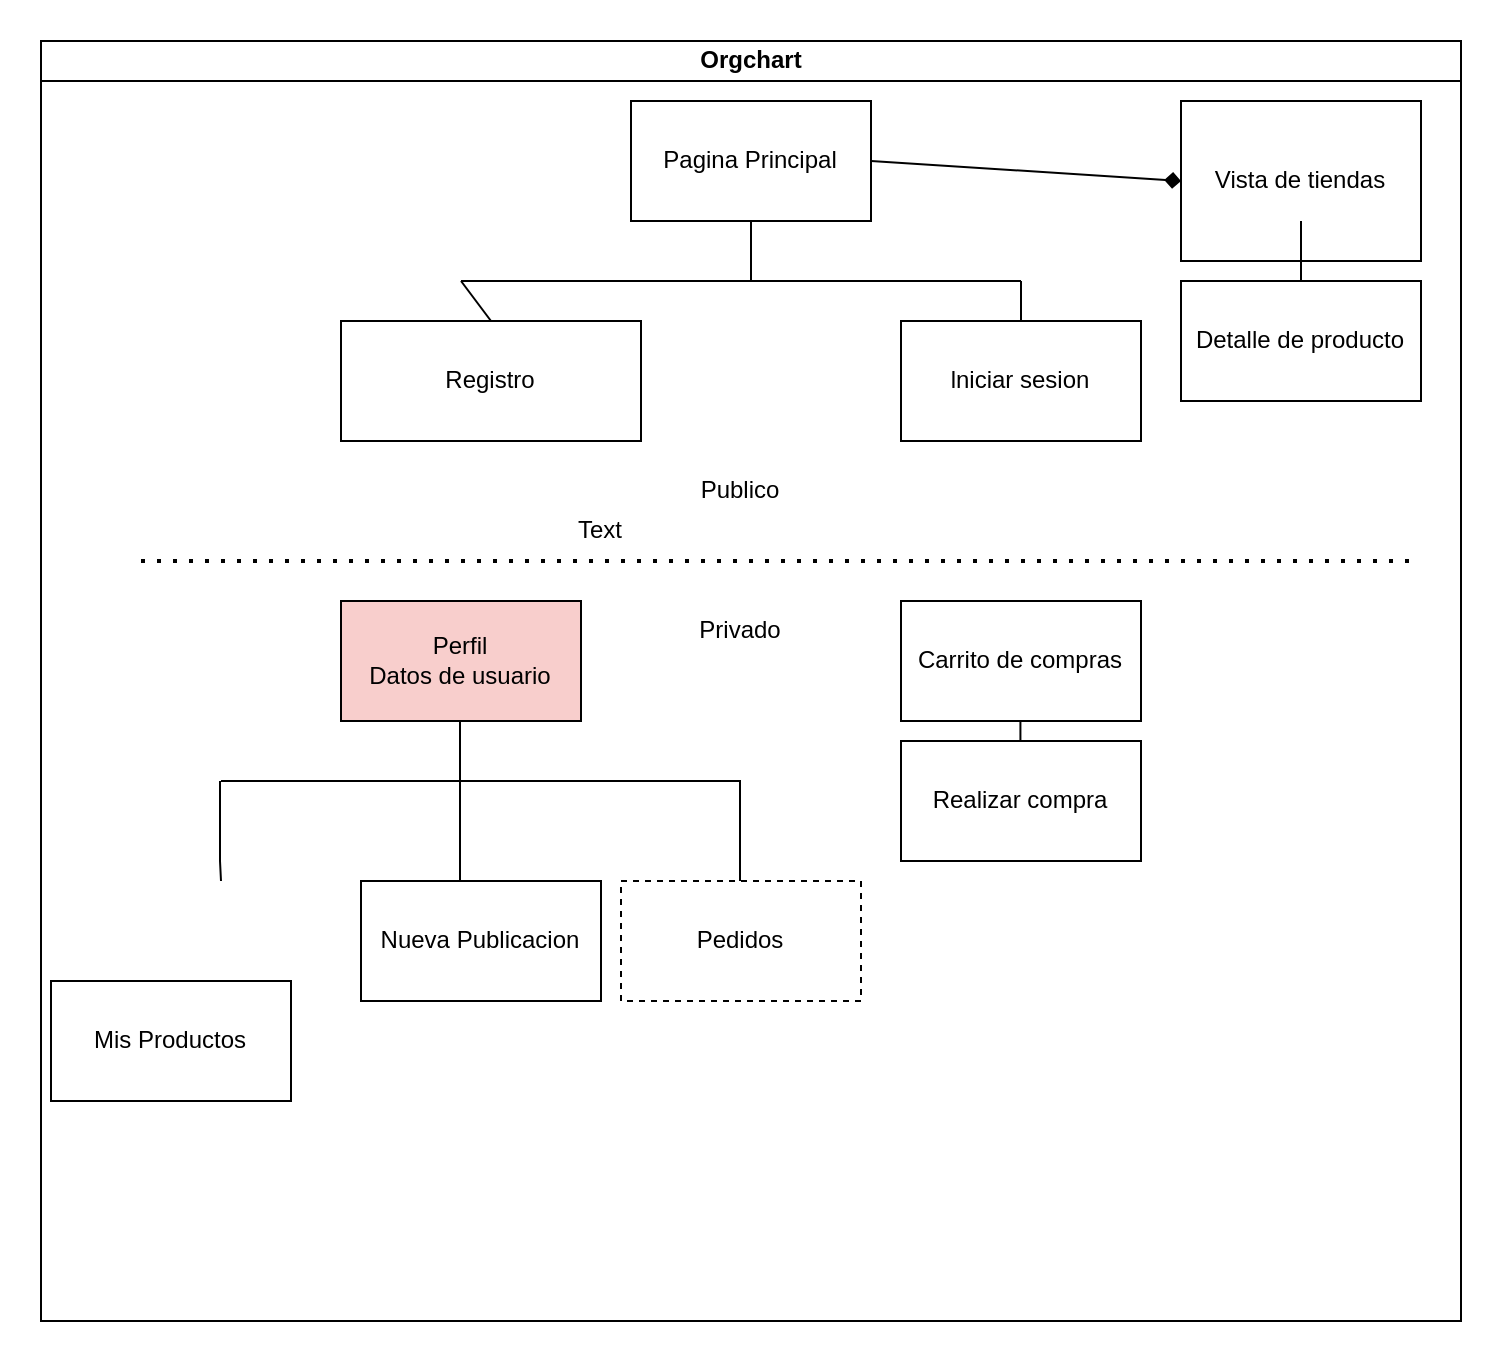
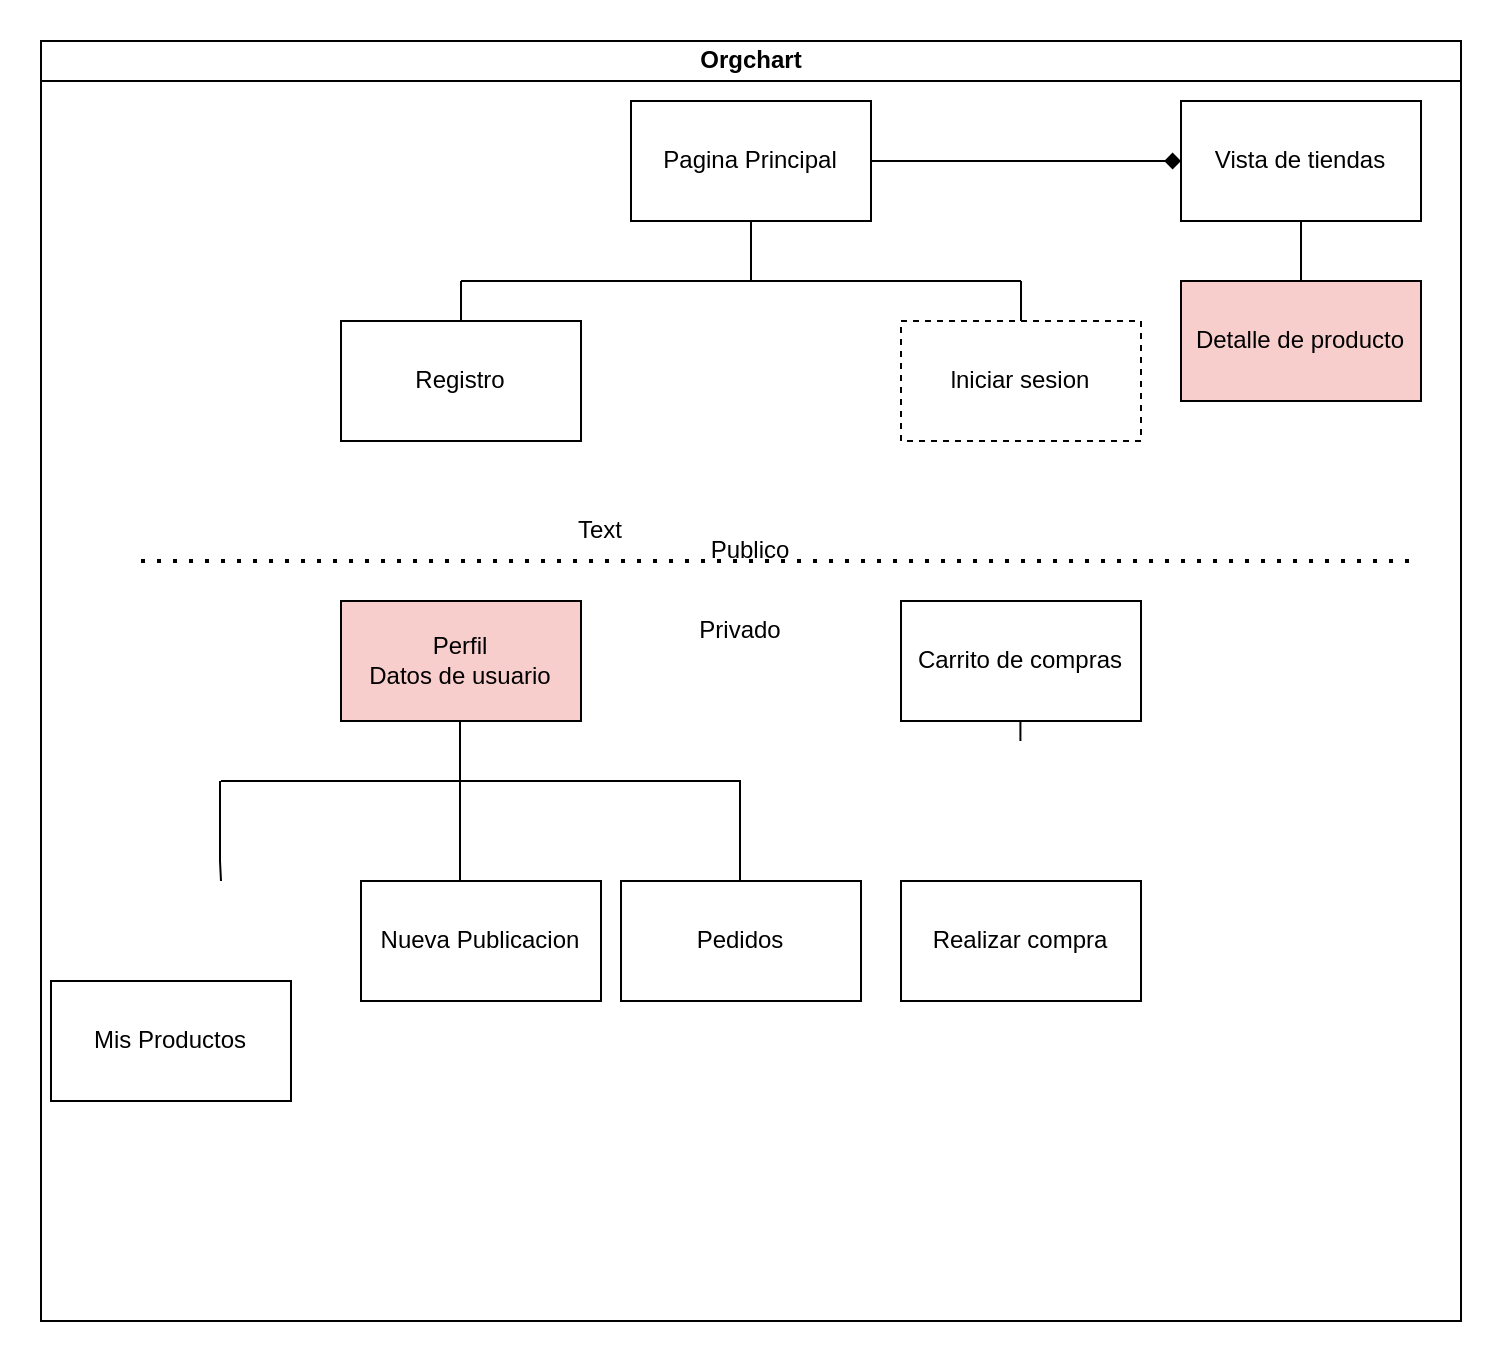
(1301, 181) -> (1301, 161)
(1301, 341) -> (1301, 341)
(491, 381) -> (461, 381)
(1021, 381) -> (1021, 381)
(741, 491) -> (751, 551)
(1021, 801) -> (1021, 941)
(741, 941) -> (741, 941)
